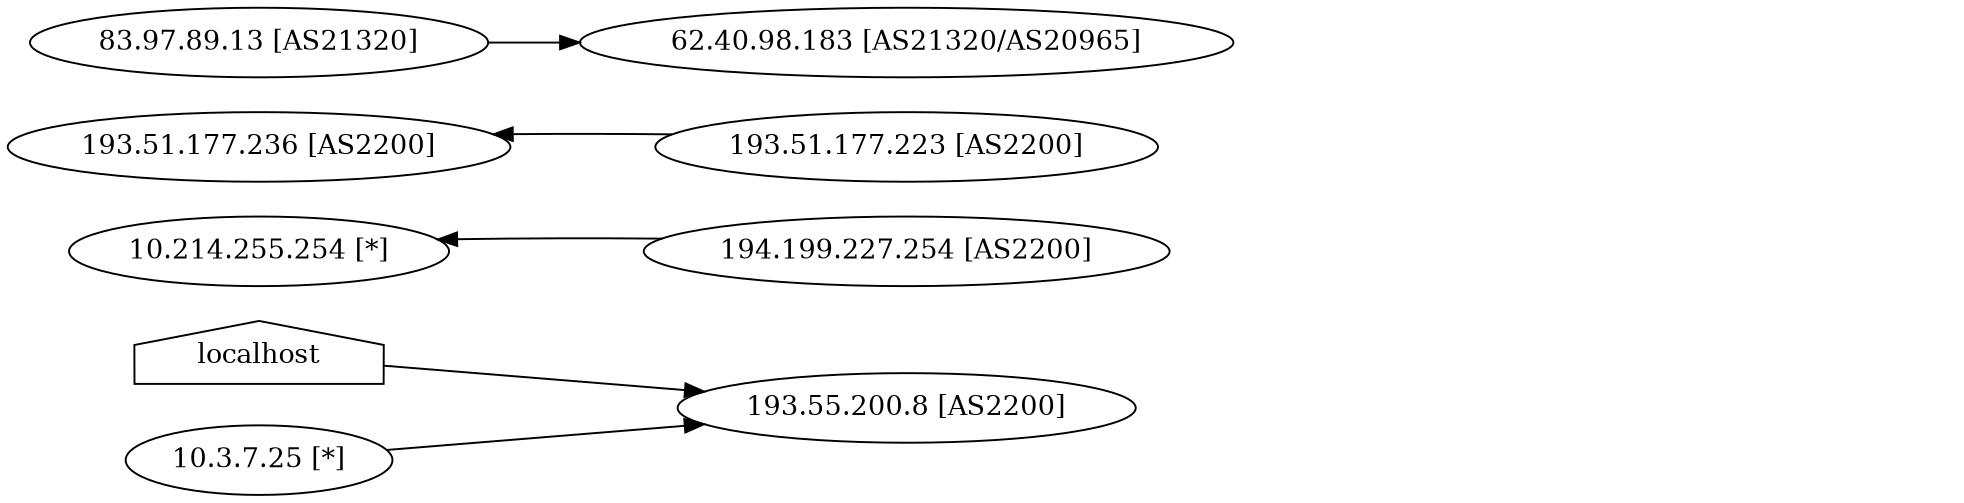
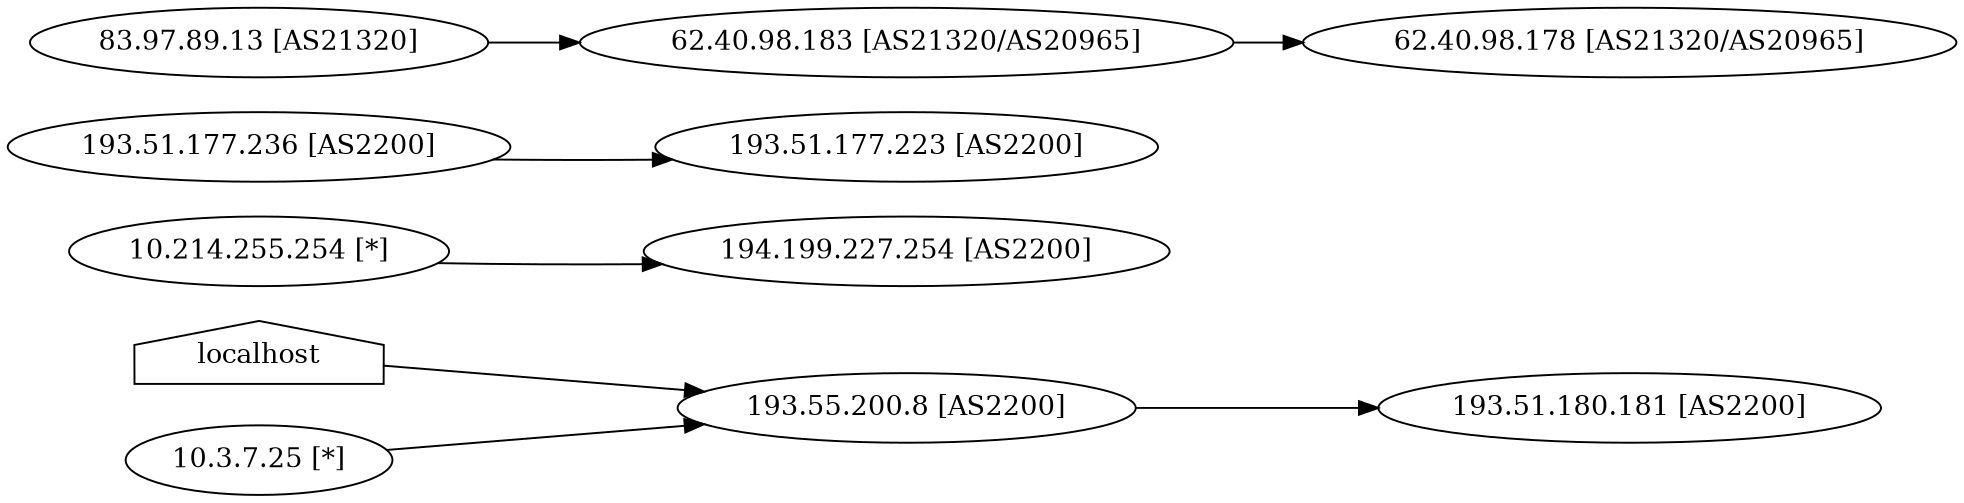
none -> (1630, 43)
(593, 134) -> (573, 160)
(560, 238) -> (540, 264)
none -> (1630, 408)
